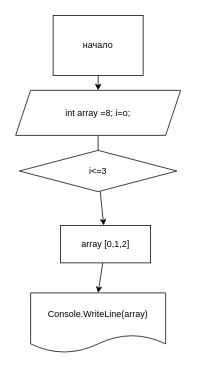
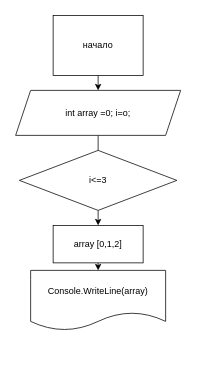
(98, 113) -> (98, 113)
(98, 171) -> (98, 180)
(105, 244) -> (98, 244)
(98, 323) -> (98, 300)
